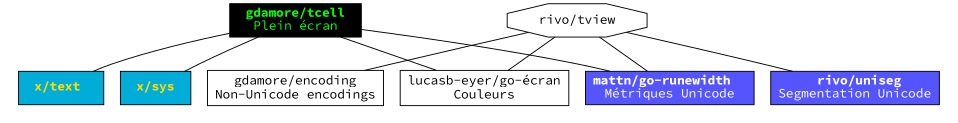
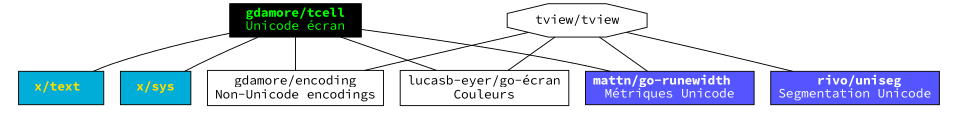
(577, 20) -> (577, 20)
(296, 26) -> (296, 26)
none -> (296, 54)
